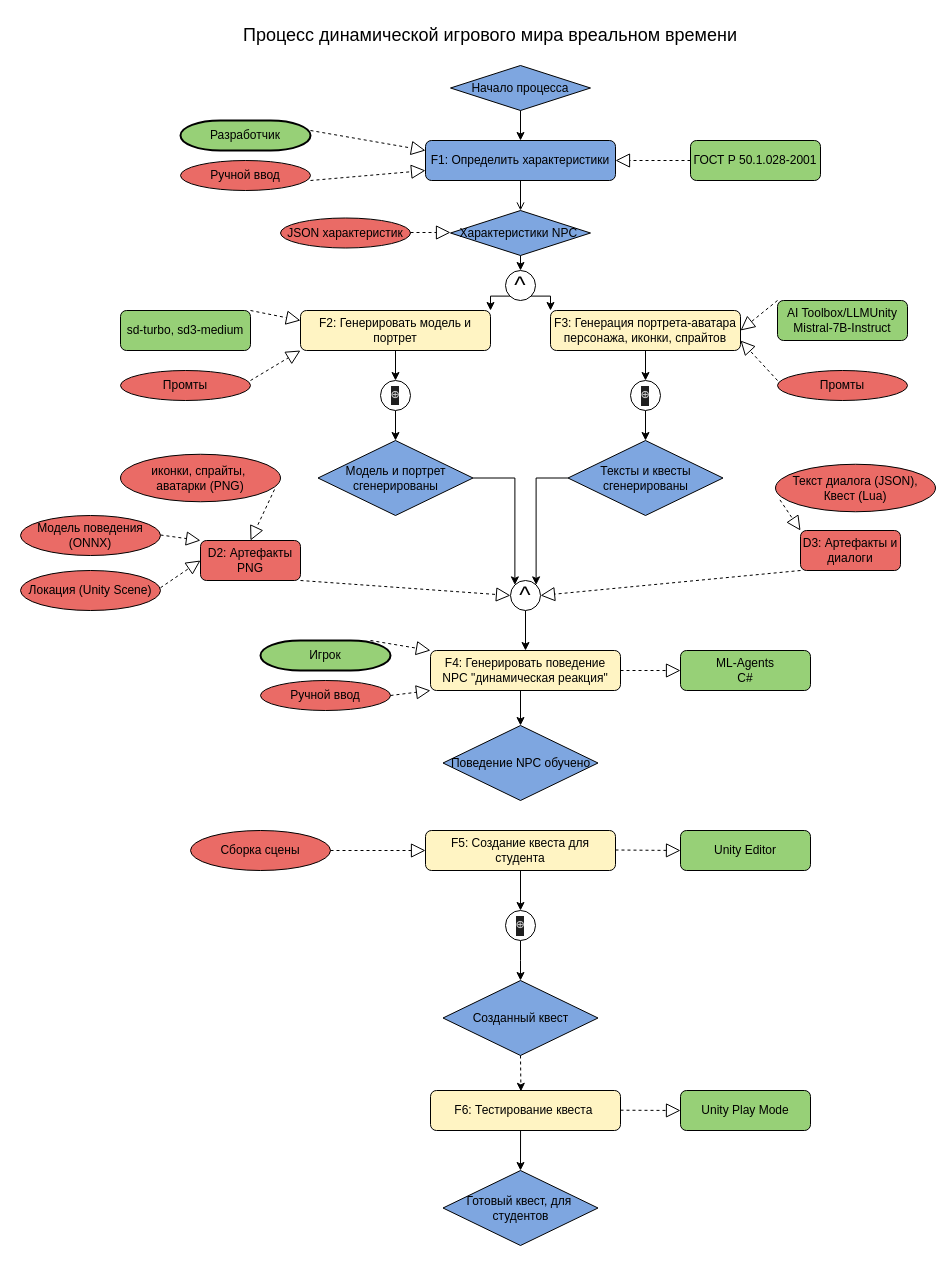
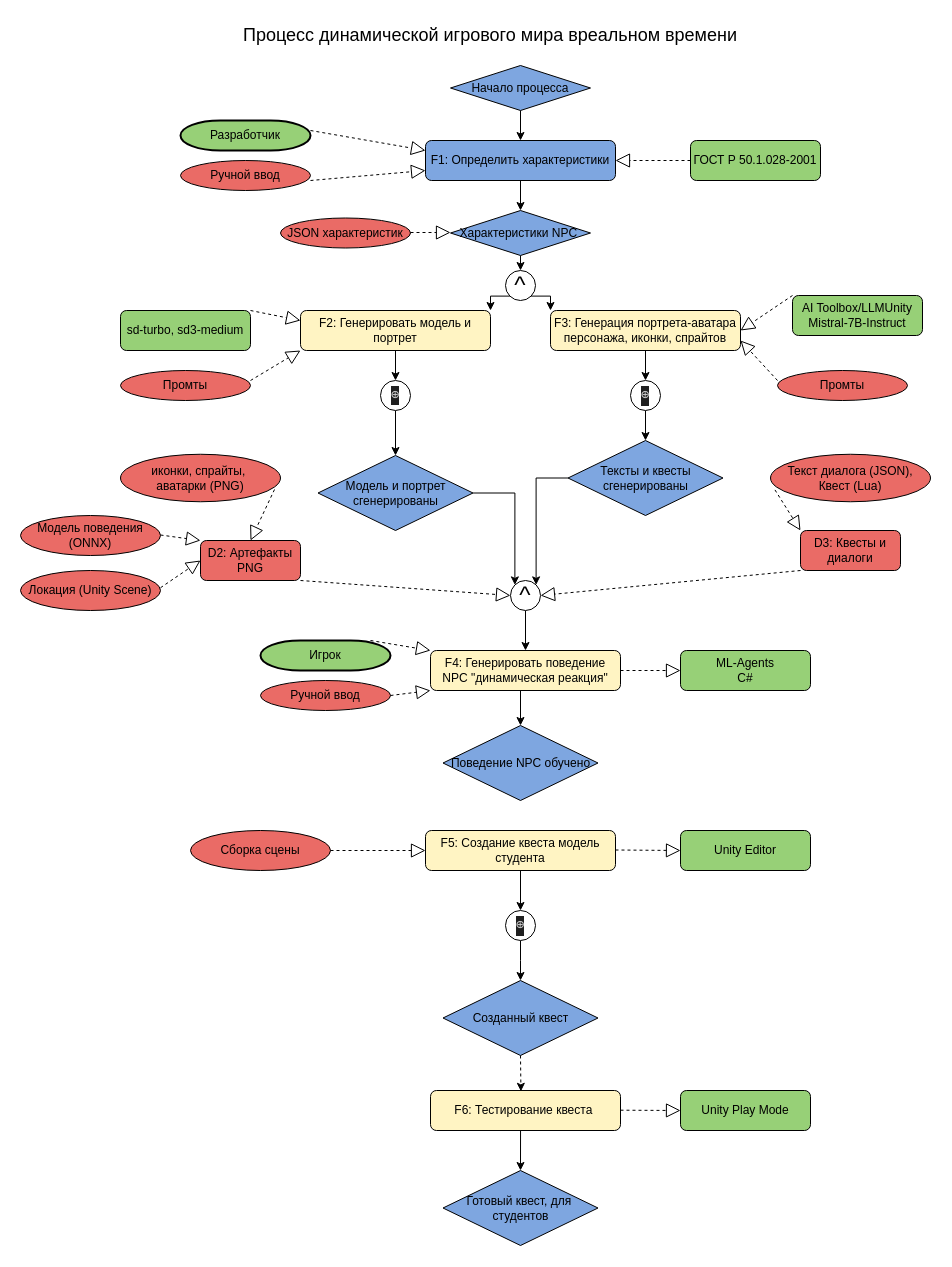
(521, 204) -> (521, 202)
(843, 321) -> (858, 316)
(396, 478) -> (396, 493)
(856, 488) -> (851, 478)
(851, 551) -> (851, 551)
(521, 851) -> (521, 851)
